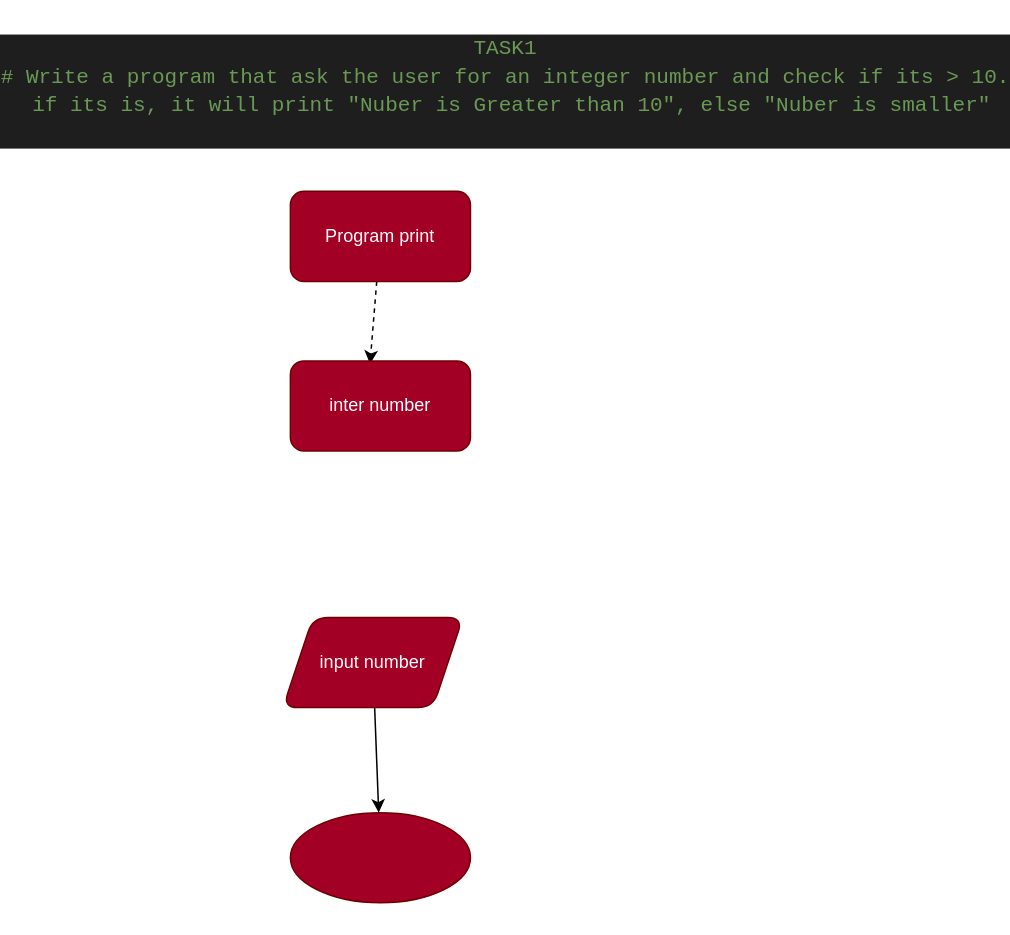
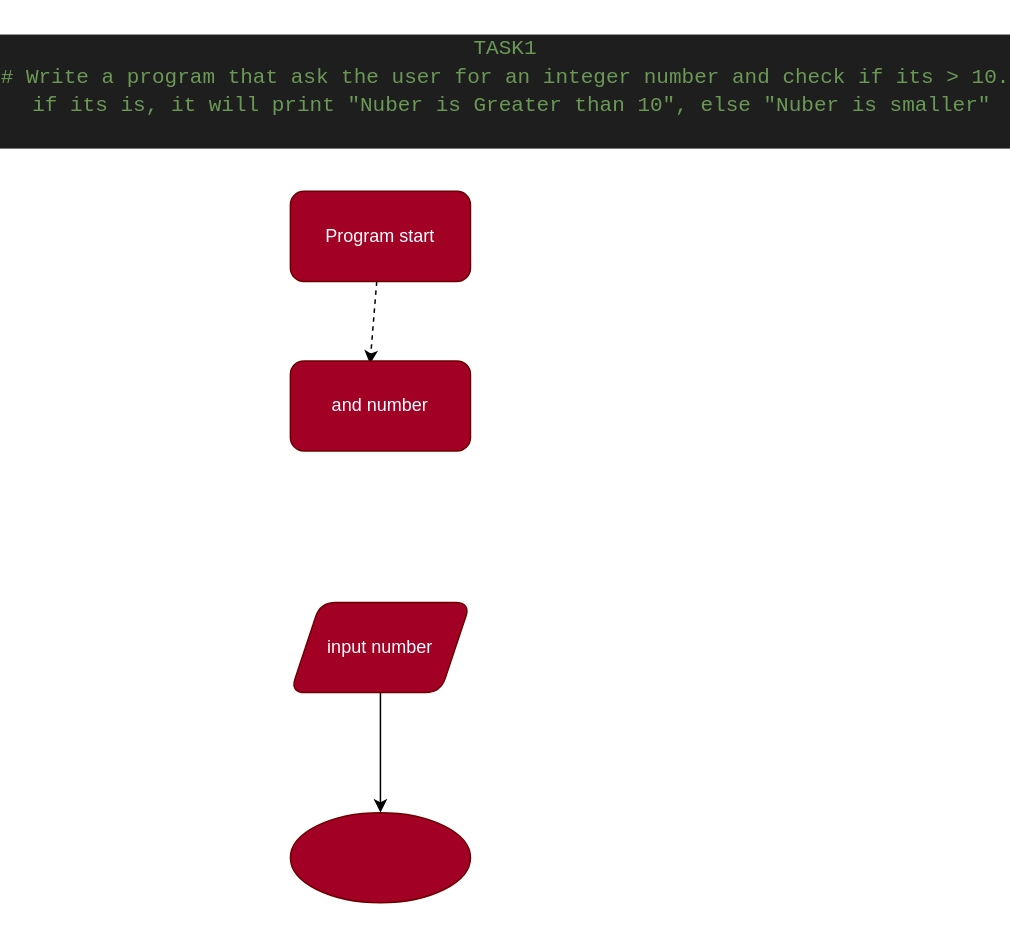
(380, 236) -> (380, 236)
(380, 406) -> (380, 406)
(373, 662) -> (380, 647)
